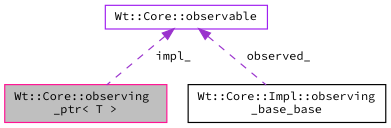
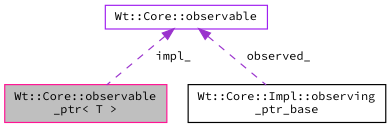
(86, 104) -> (86, 104)
(287, 104) -> (287, 104)
